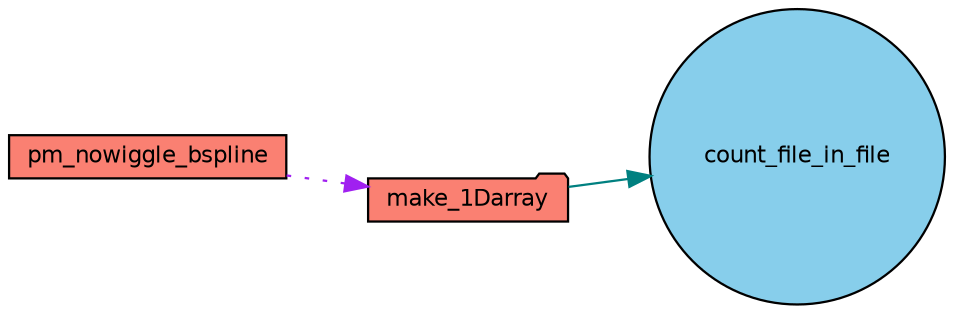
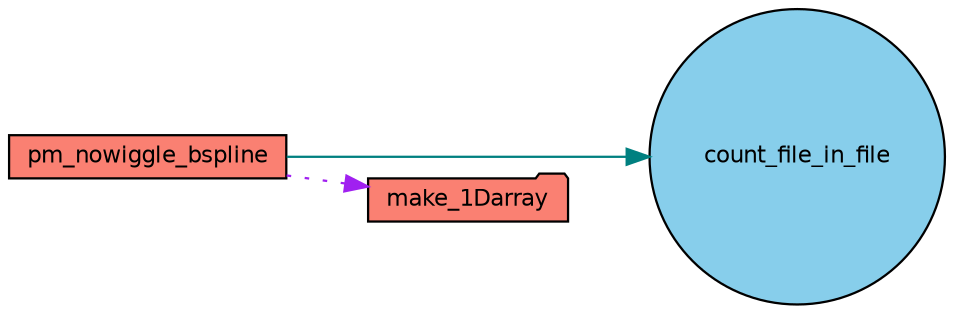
(598, 183) -> (457, 157)
